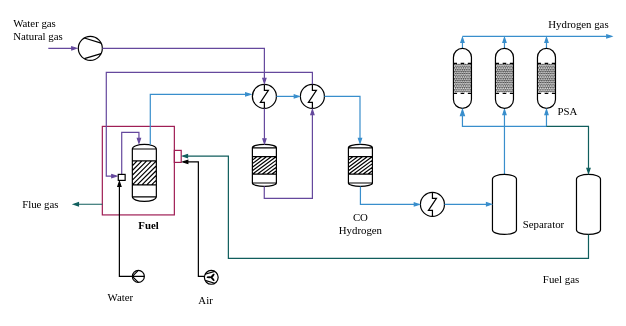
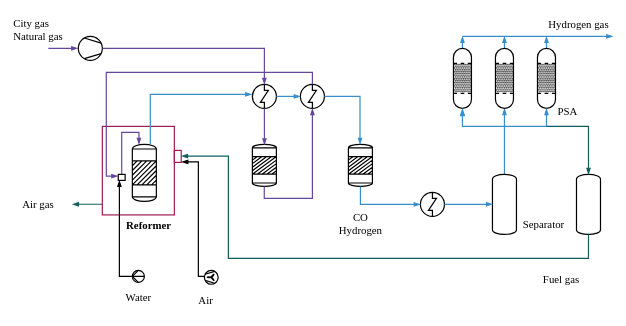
(44, 30) -> (44, 30)
(44, 204) -> (41, 204)
(149, 225) -> (149, 225)
(120, 298) -> (138, 298)
